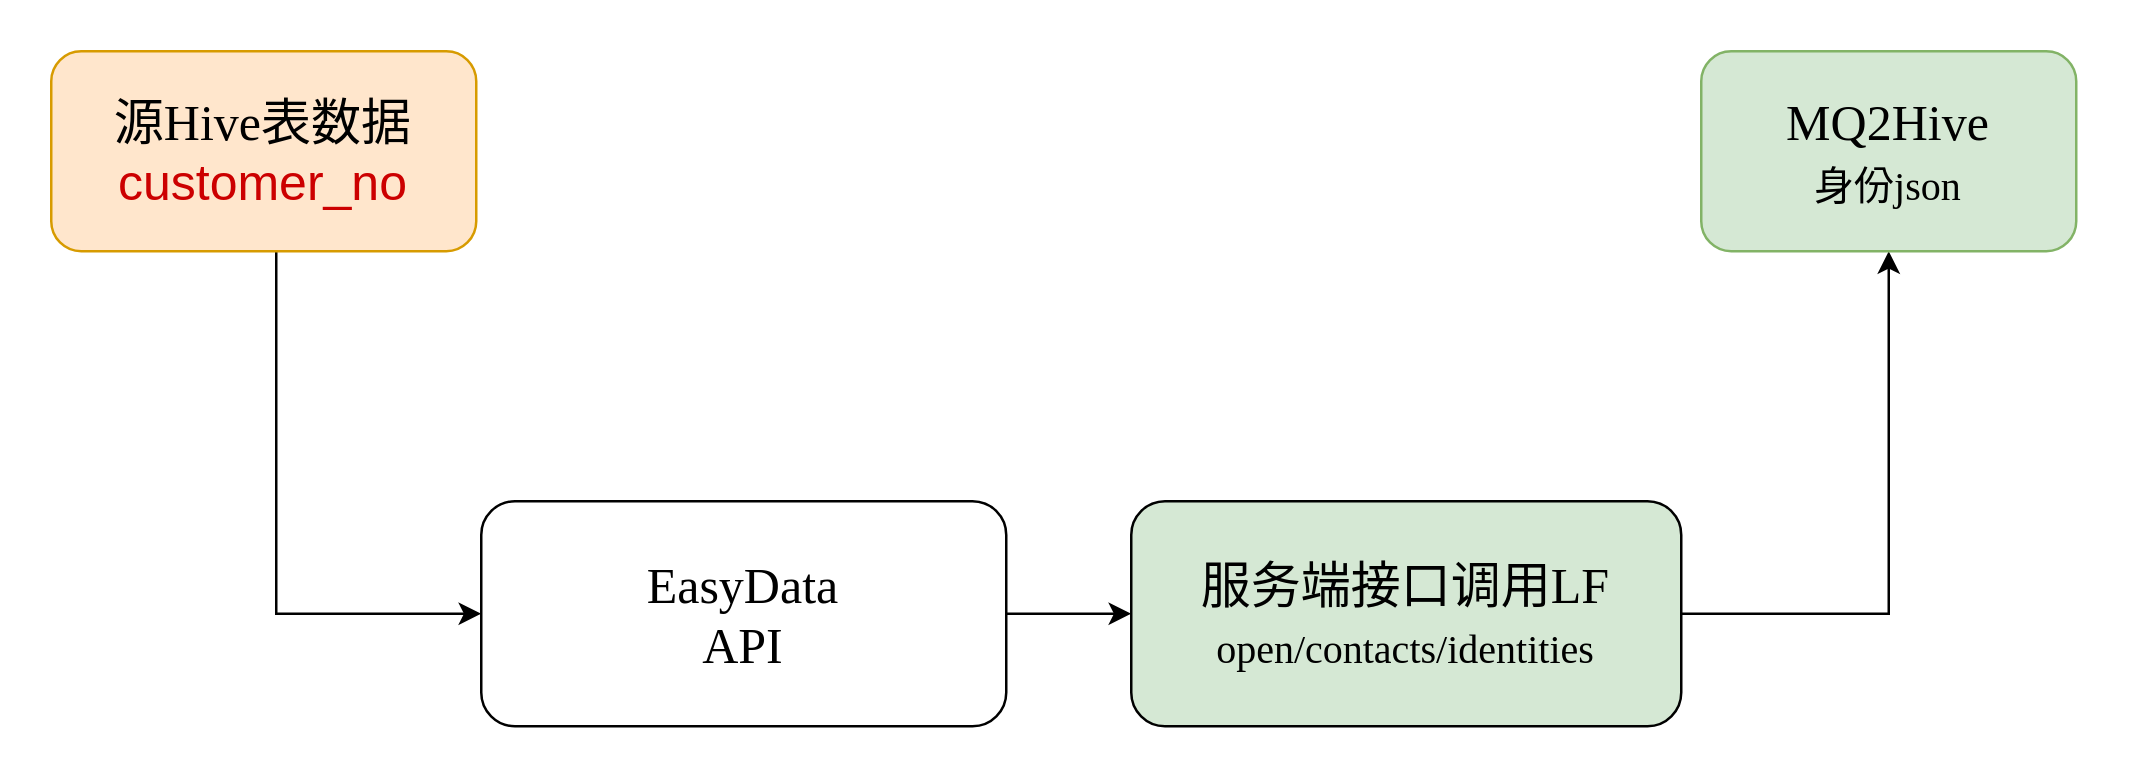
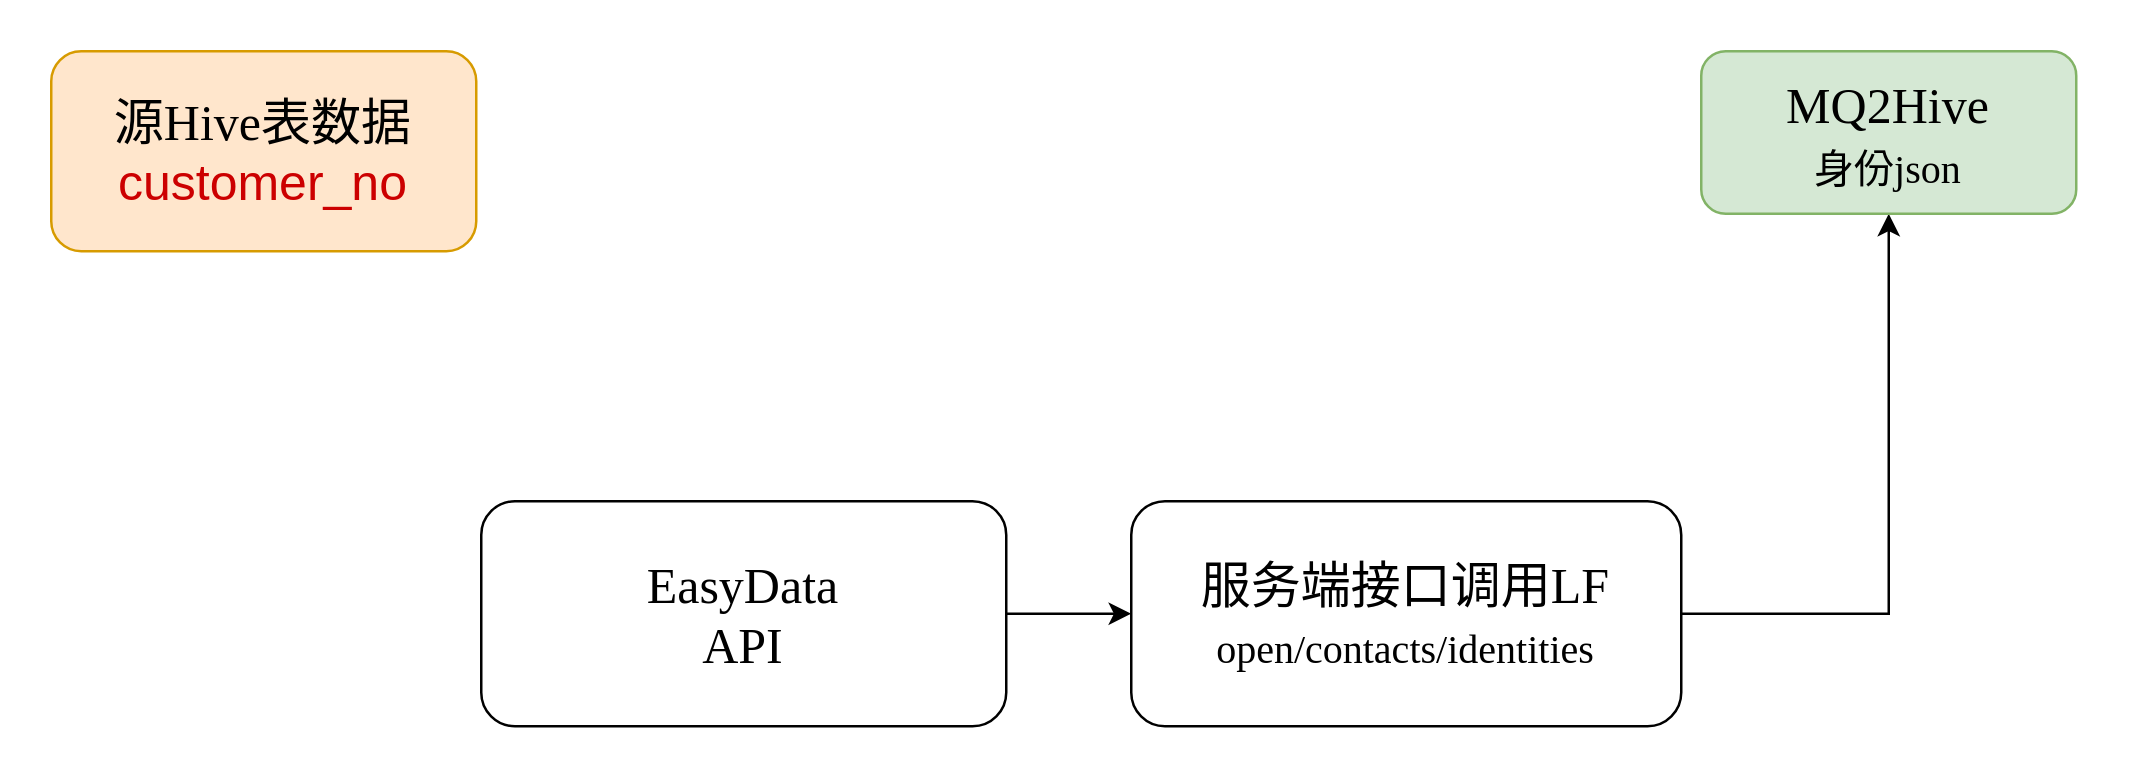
(1889, 151) -> (1889, 133)
(276, 527) -> none
(1406, 614) -> (1406, 614)
